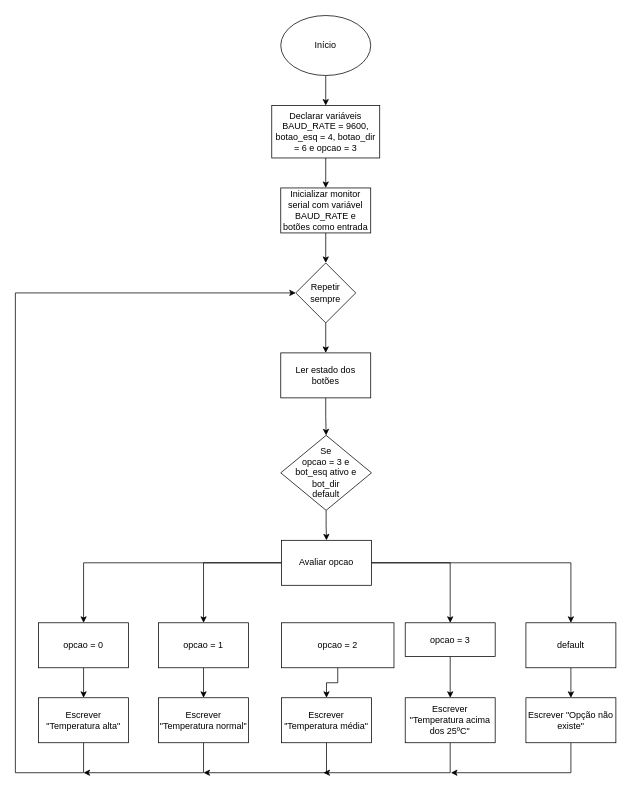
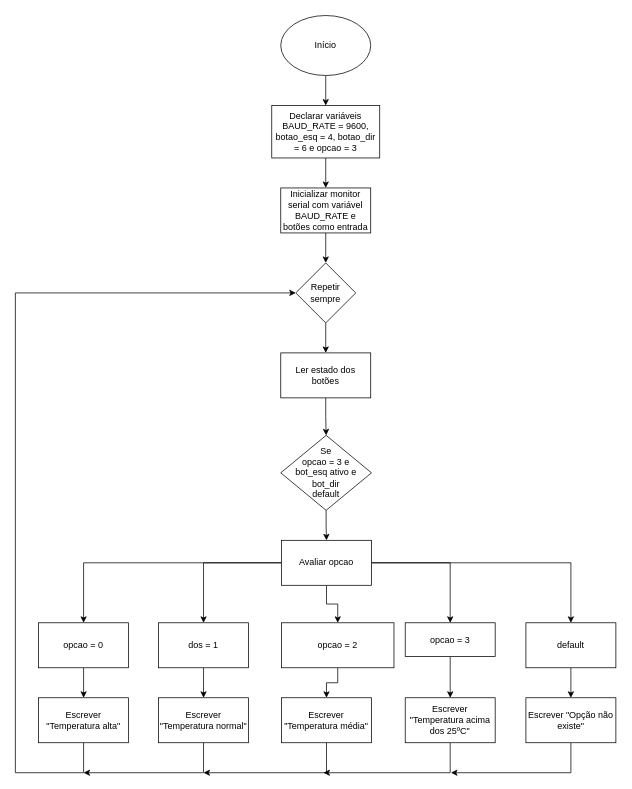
none -> (328, 604)
(204, 645) -> (204, 645)
